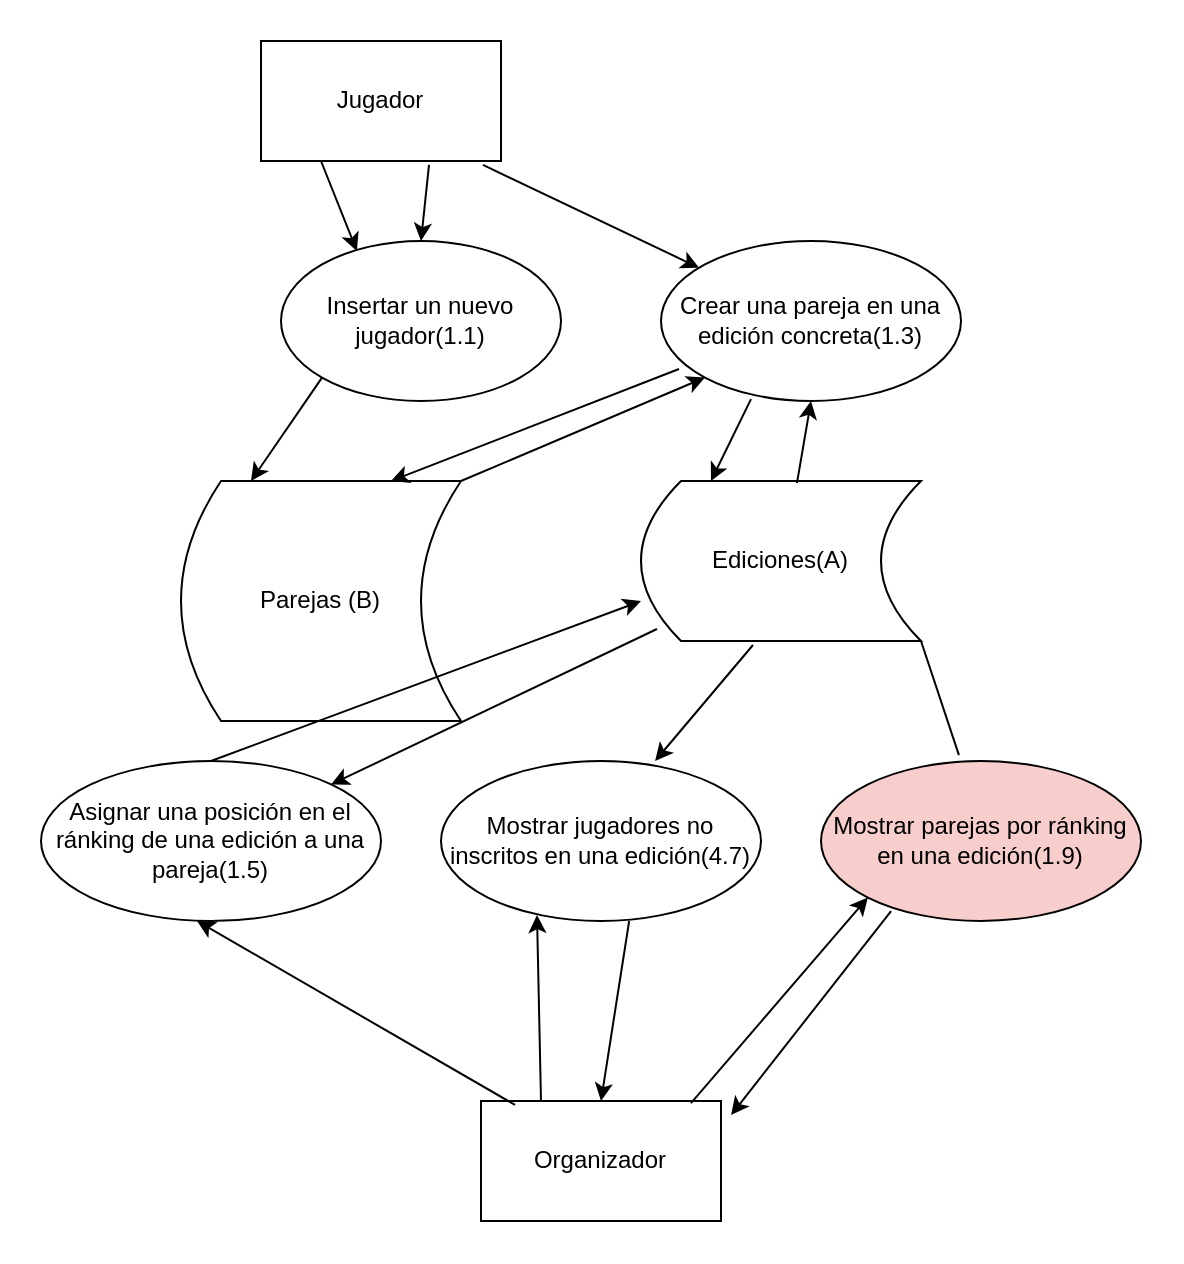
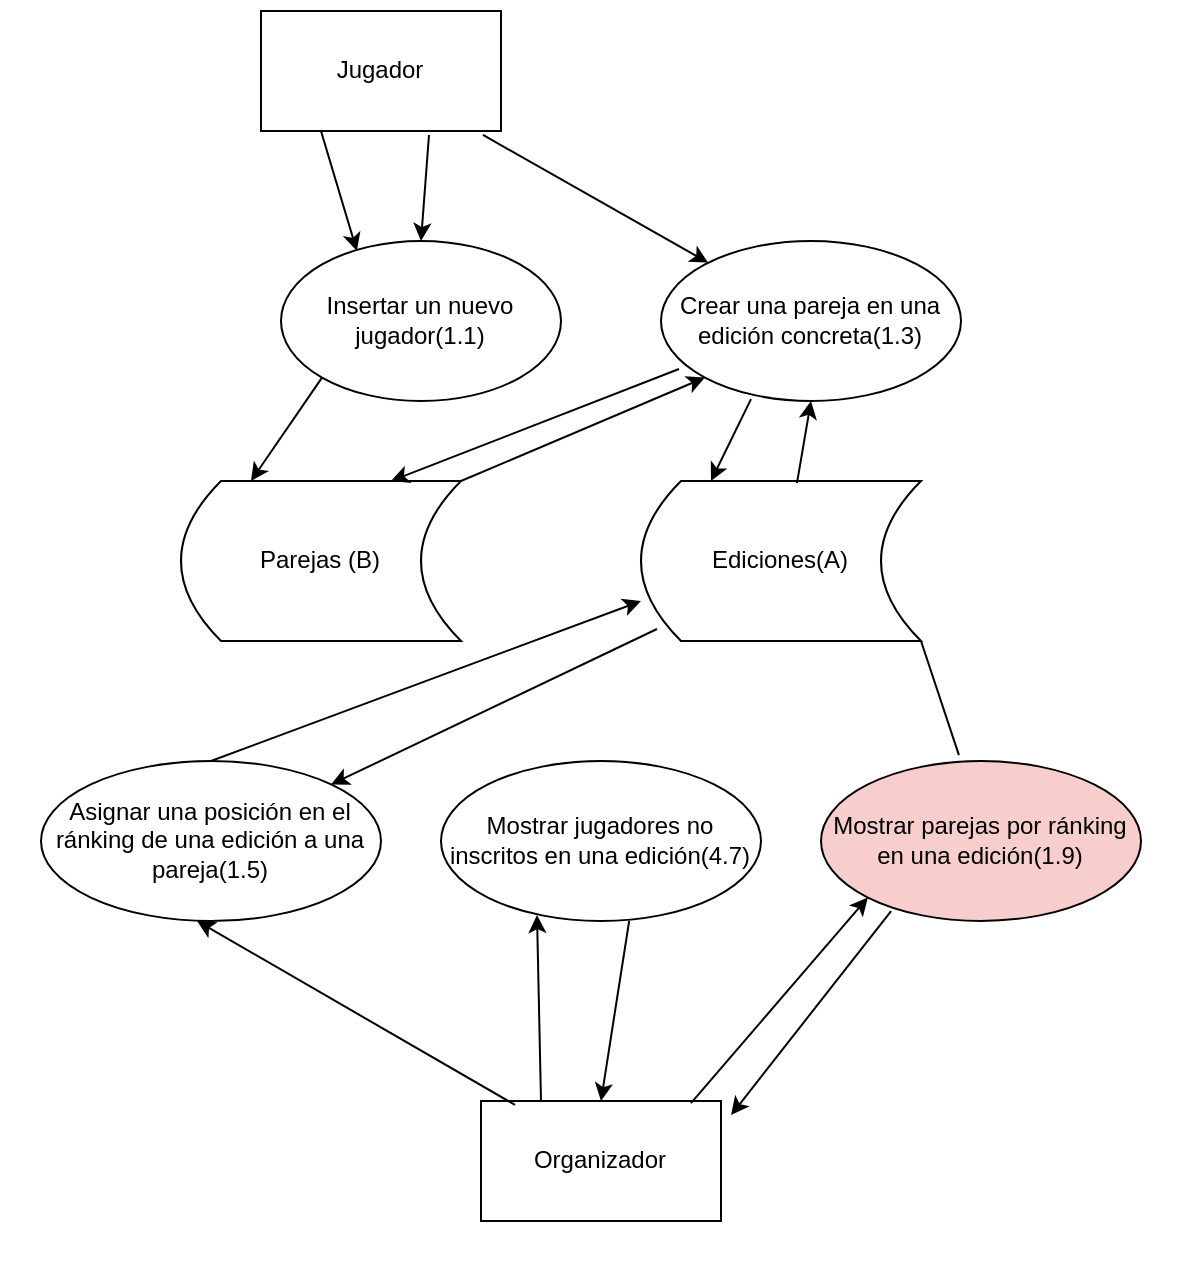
(381, 101) -> (381, 71)
(321, 601) -> (321, 561)
(708, 698) -> none
